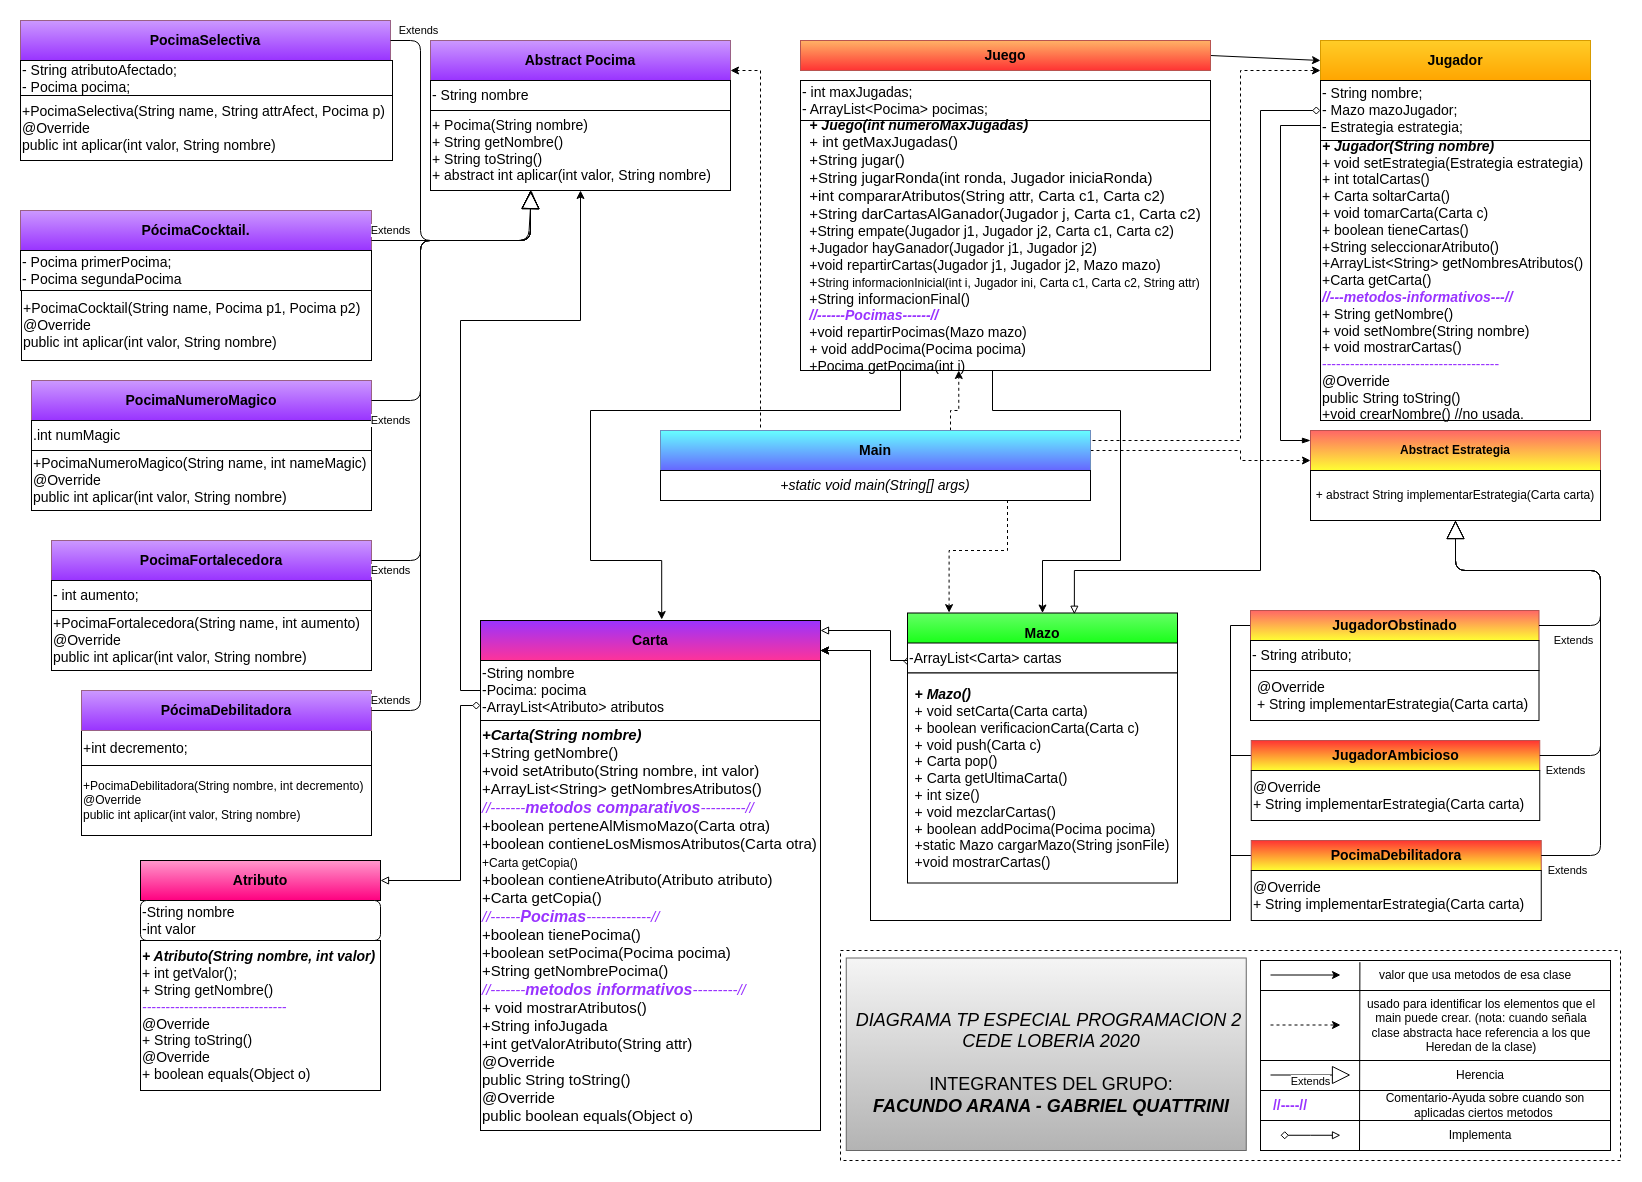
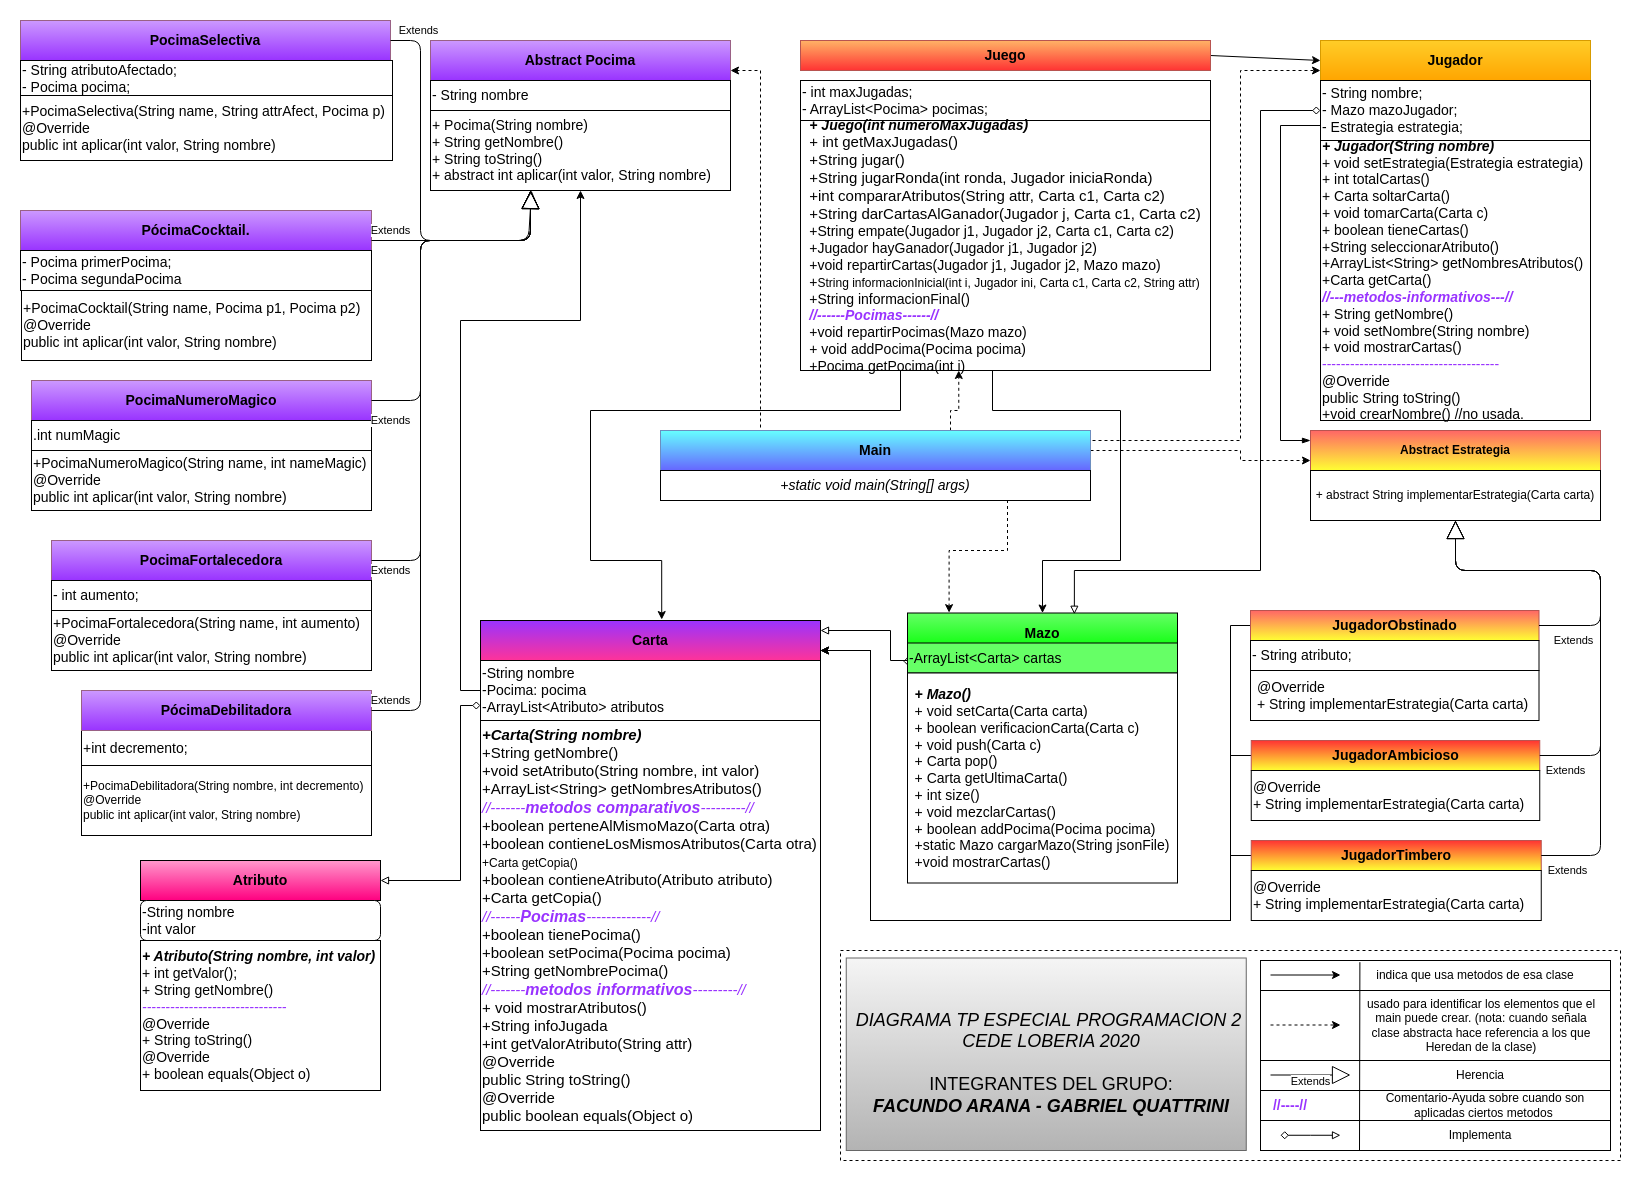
(1043, 658) -> (1043, 658)
(1397, 856) -> (1397, 856)
(1476, 976) -> (1476, 976)
